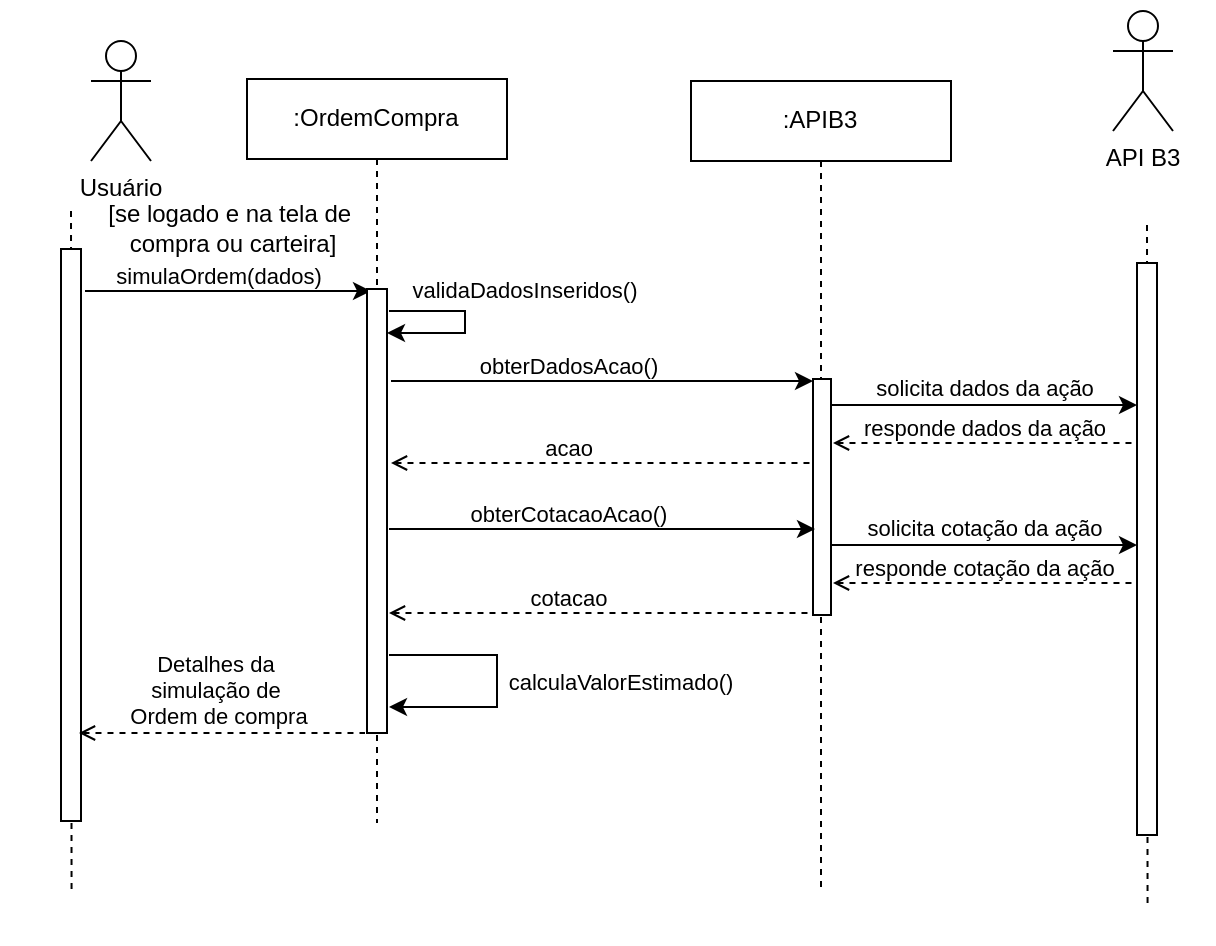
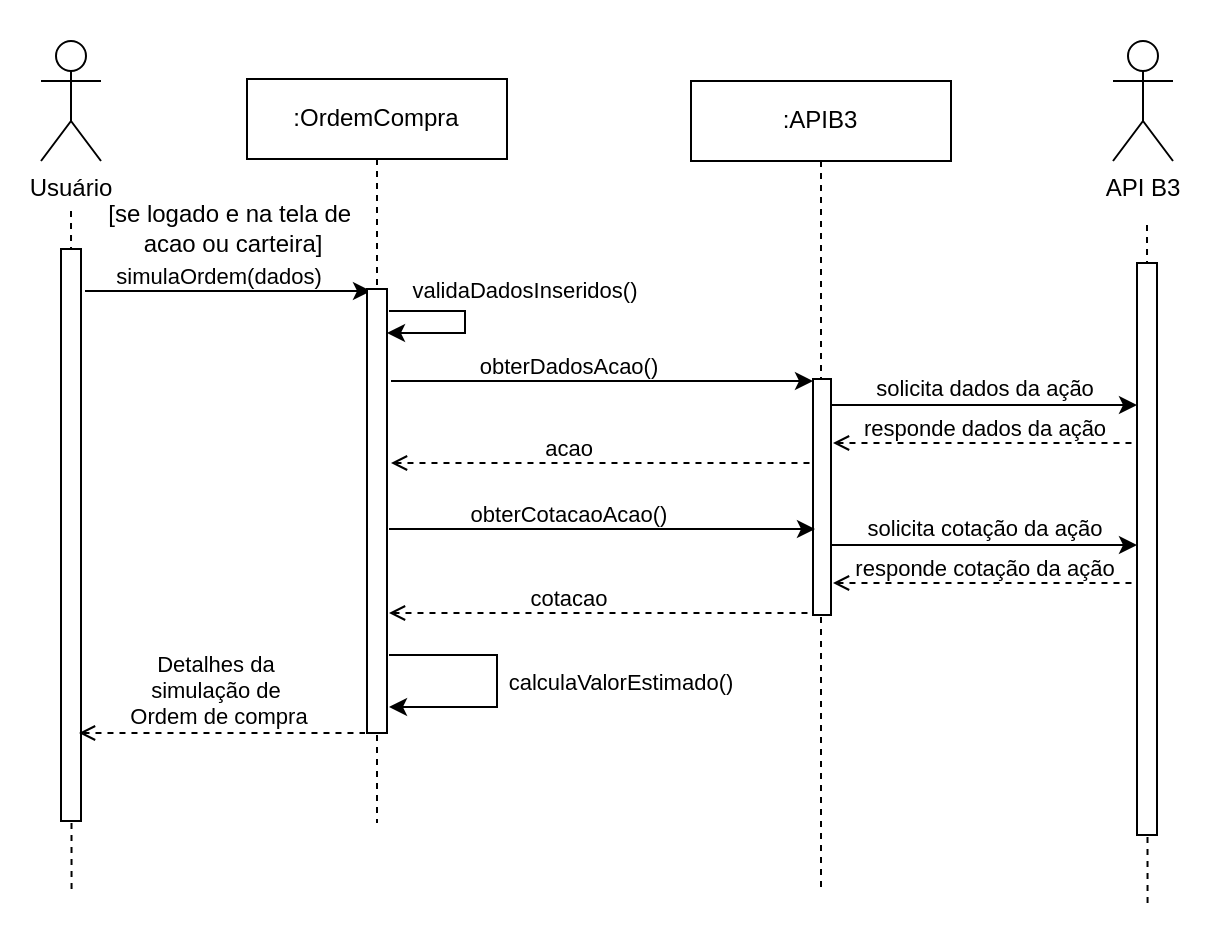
(1143, 71) -> (1143, 101)
(121, 101) -> (71, 101)
(234, 229) -> (234, 229)
